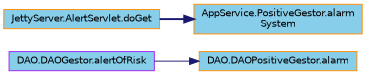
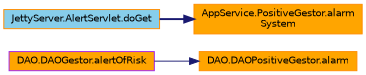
(278, 19) -> (278, 19)
(82, 61) -> (82, 61)
(278, 61) -> (278, 61)
